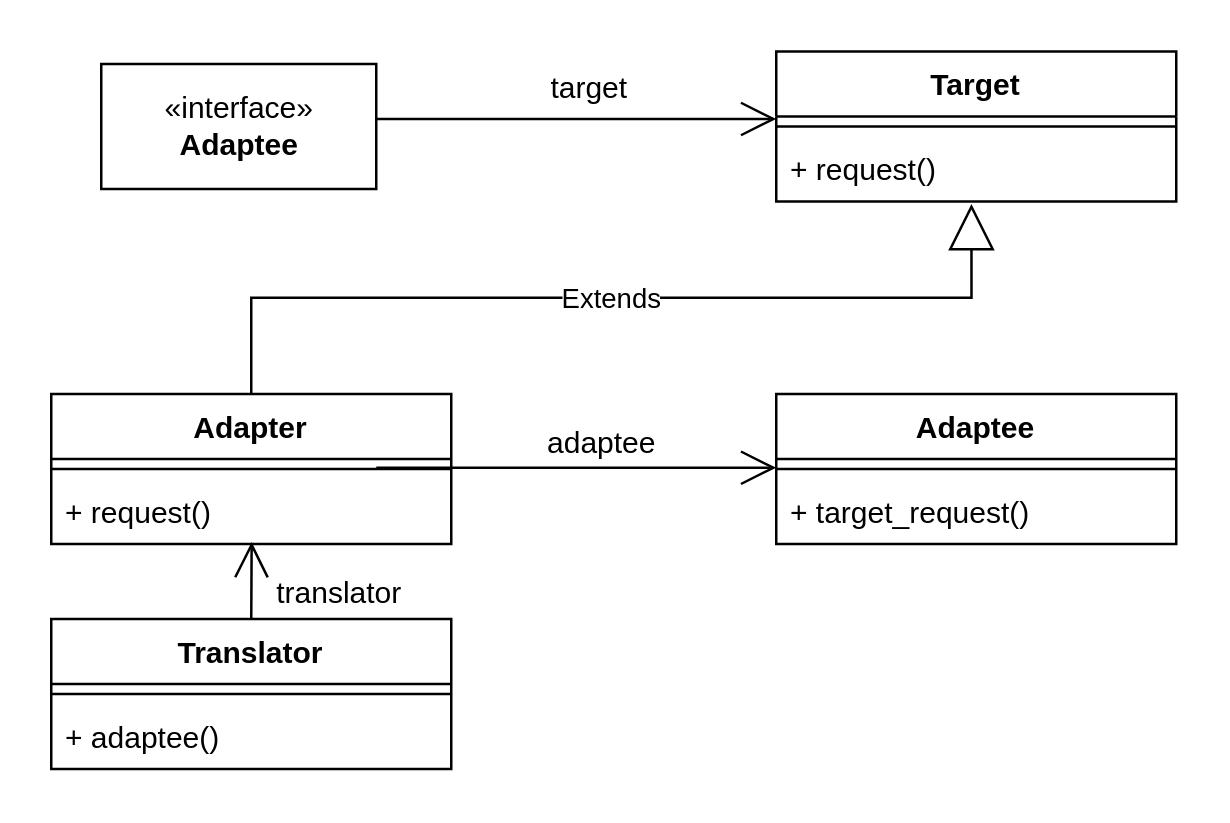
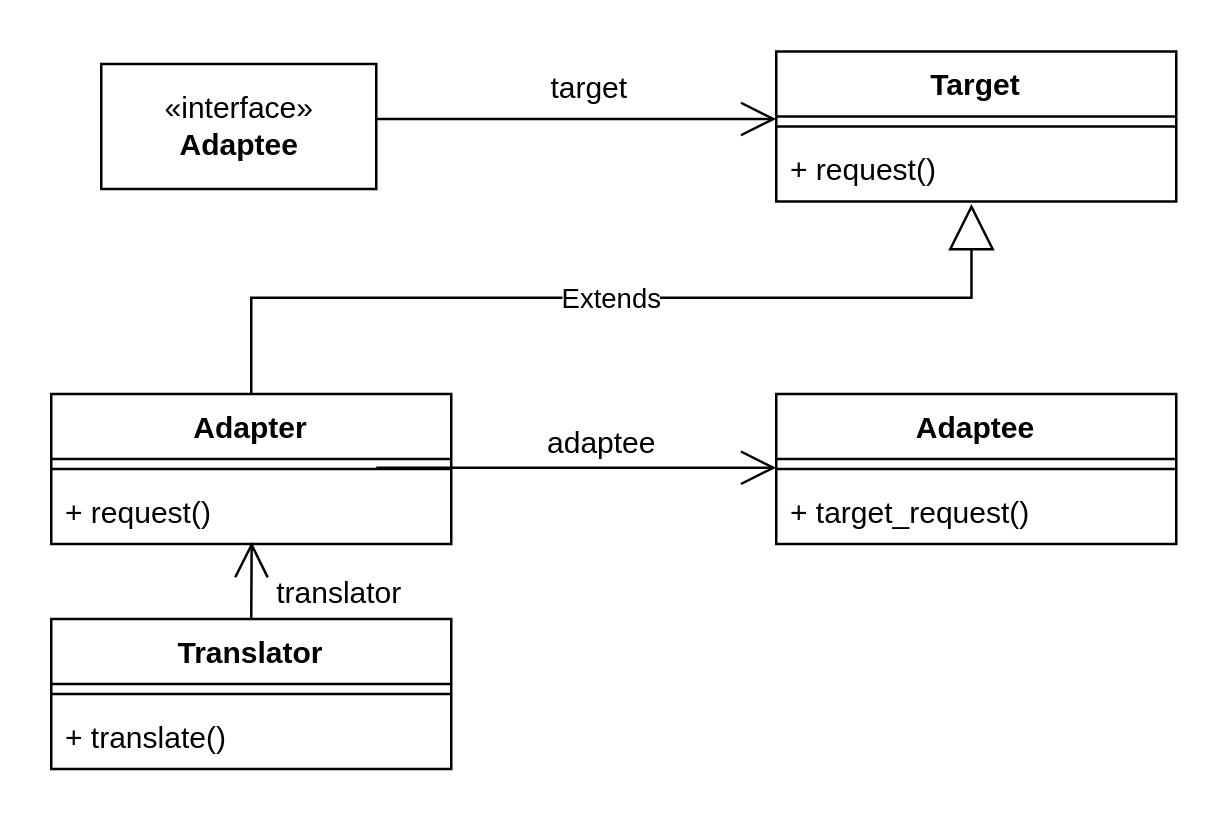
(154, 738) -> (166, 738)
